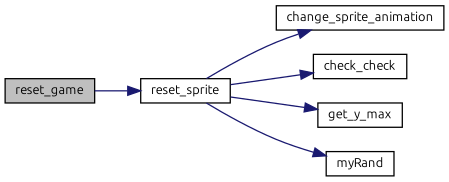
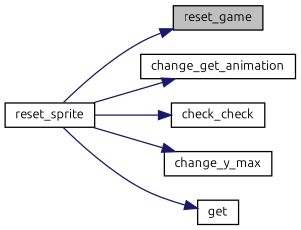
(360, 18) -> (218, 67)
(111, 91) -> (109, 63)
(360, 115) -> (218, 164)
(360, 164) -> (218, 212)
